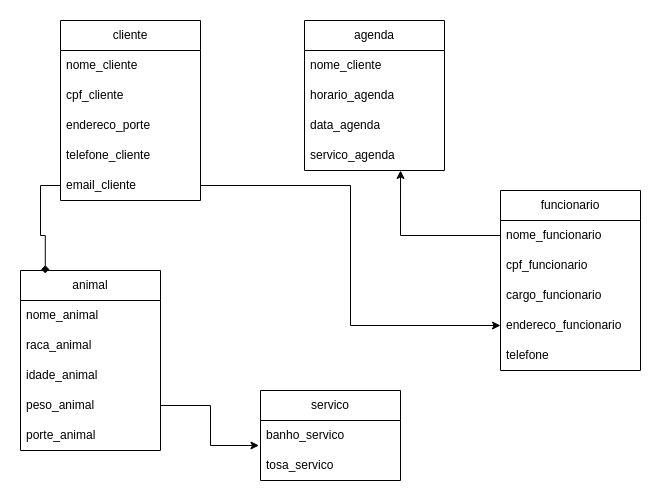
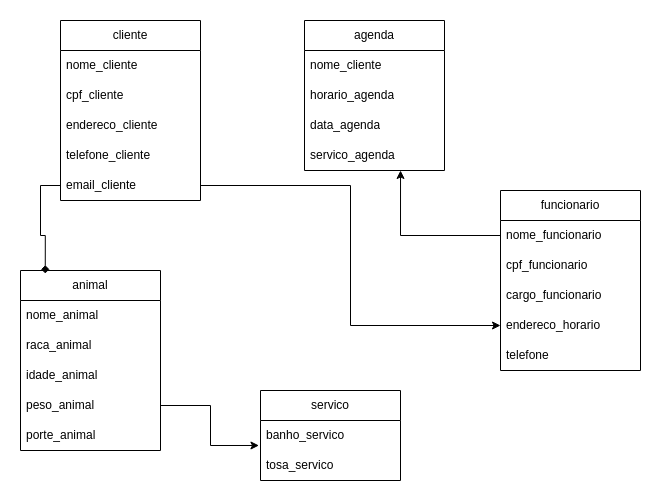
(114, 126) -> (117, 126)
(571, 326) -> (559, 326)
